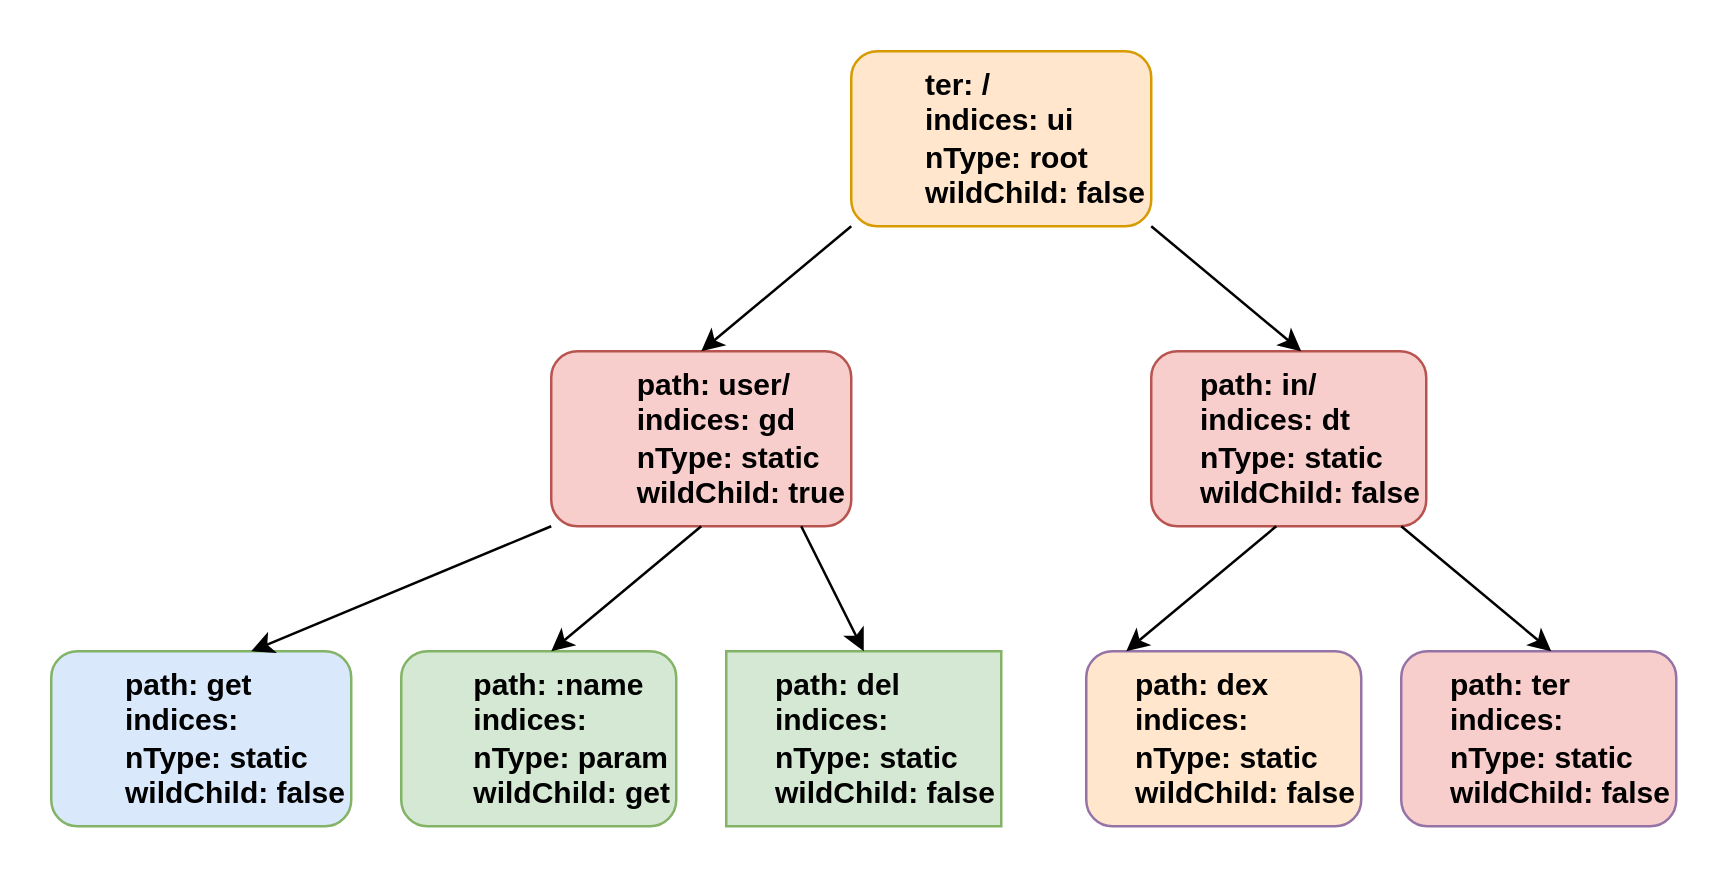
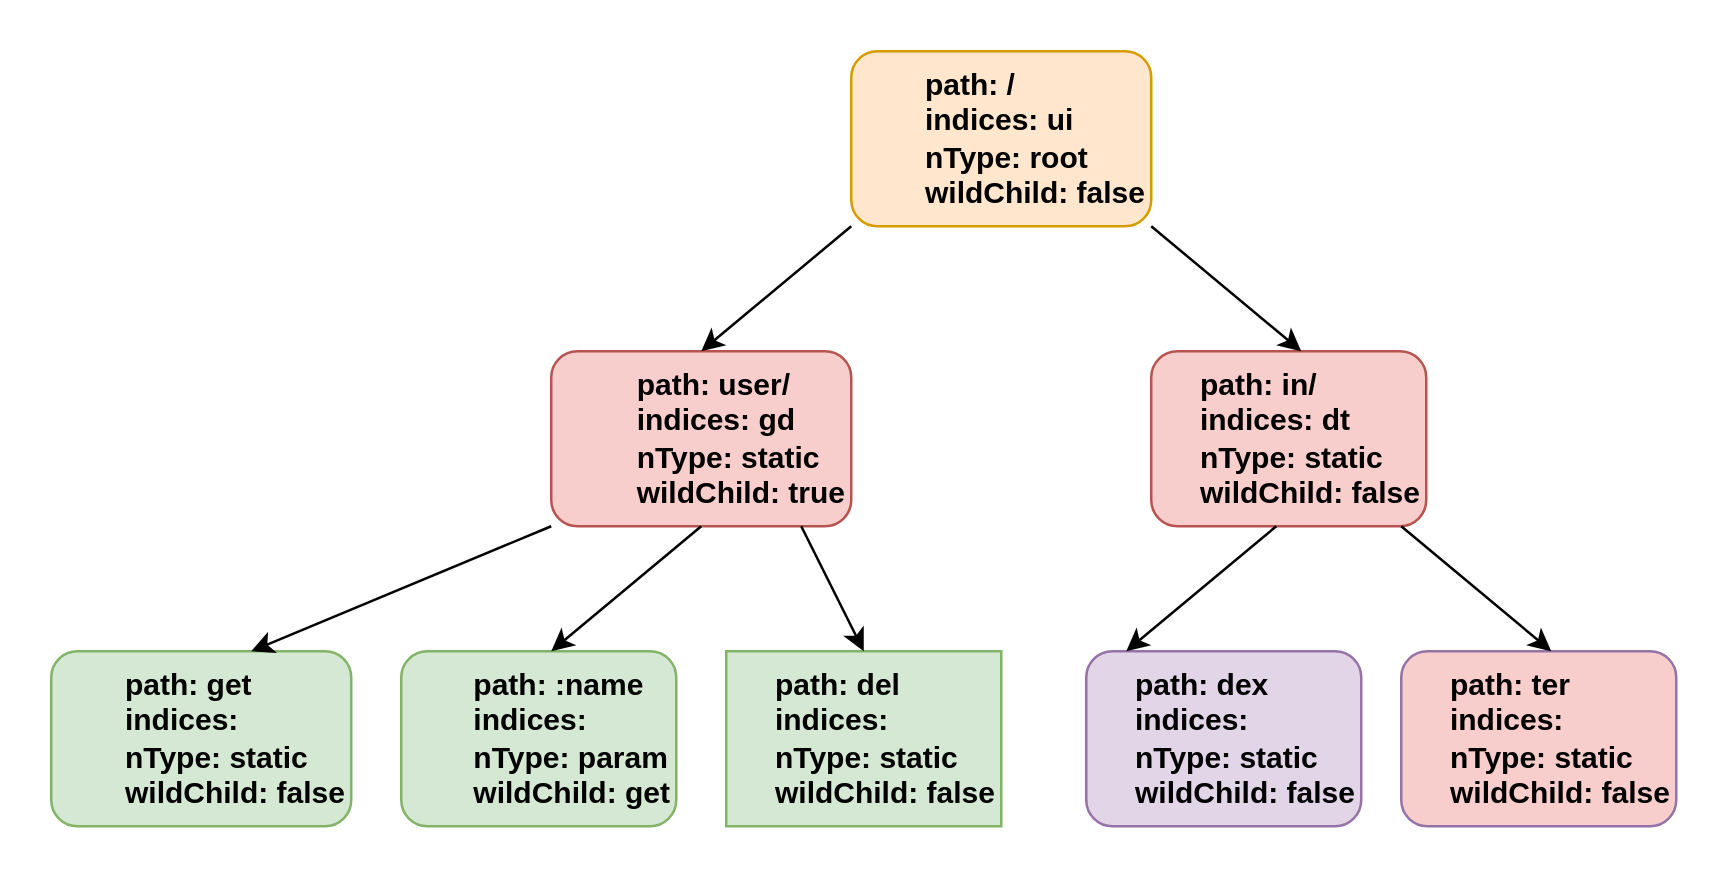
(1039, 139) -> (1039, 139)
(201, 739) -> (201, 739)
(1224, 739) -> (1224, 739)
